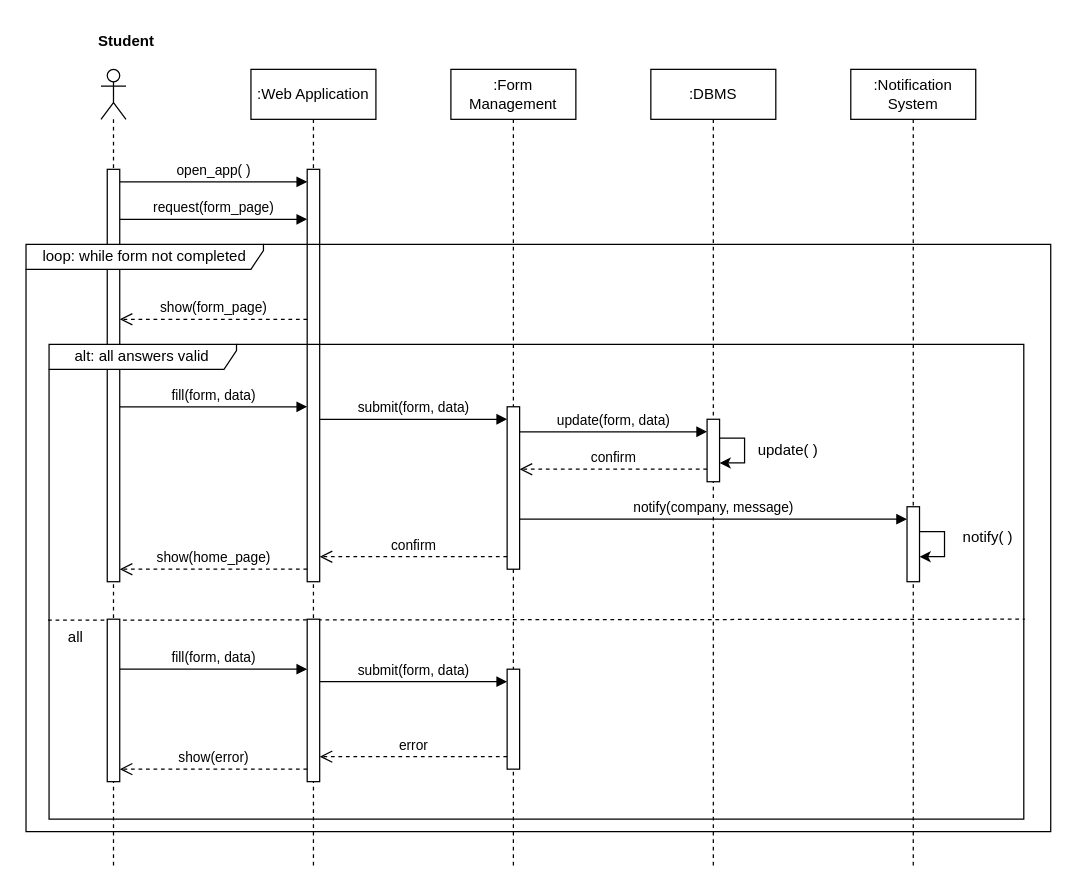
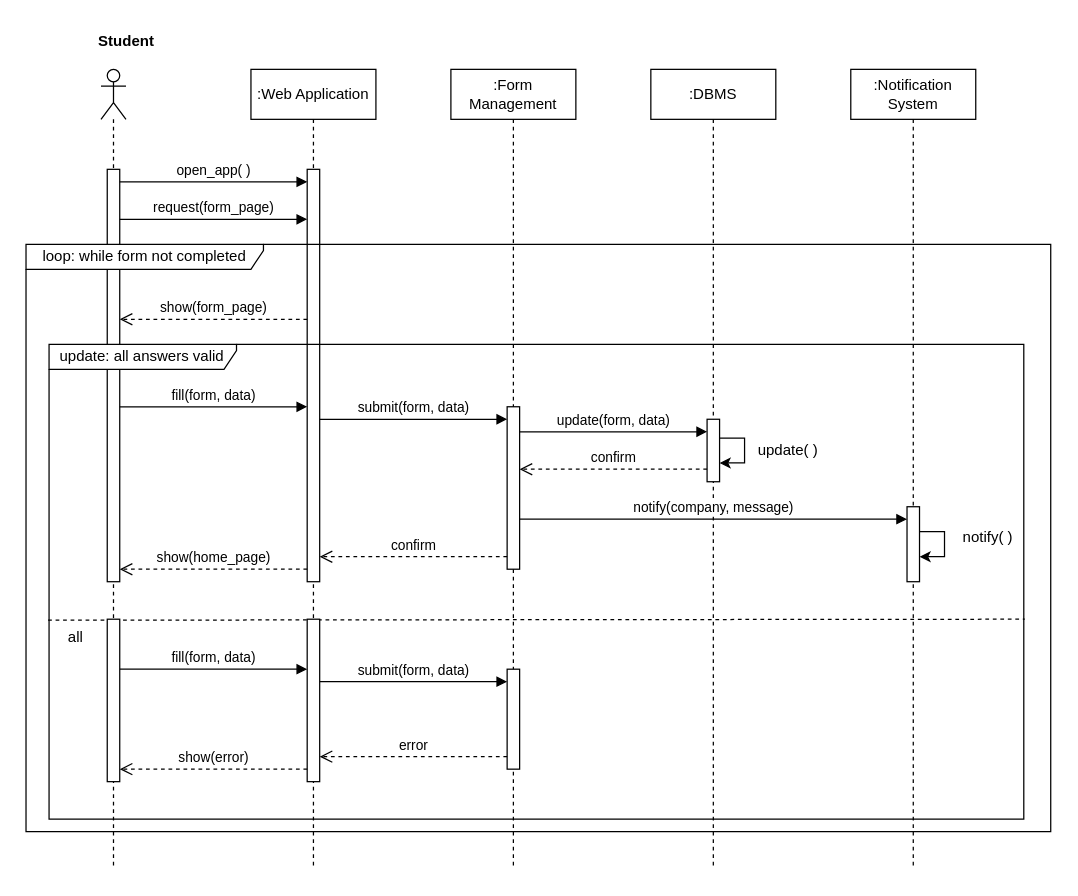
(142, 357) -> (142, 357)
